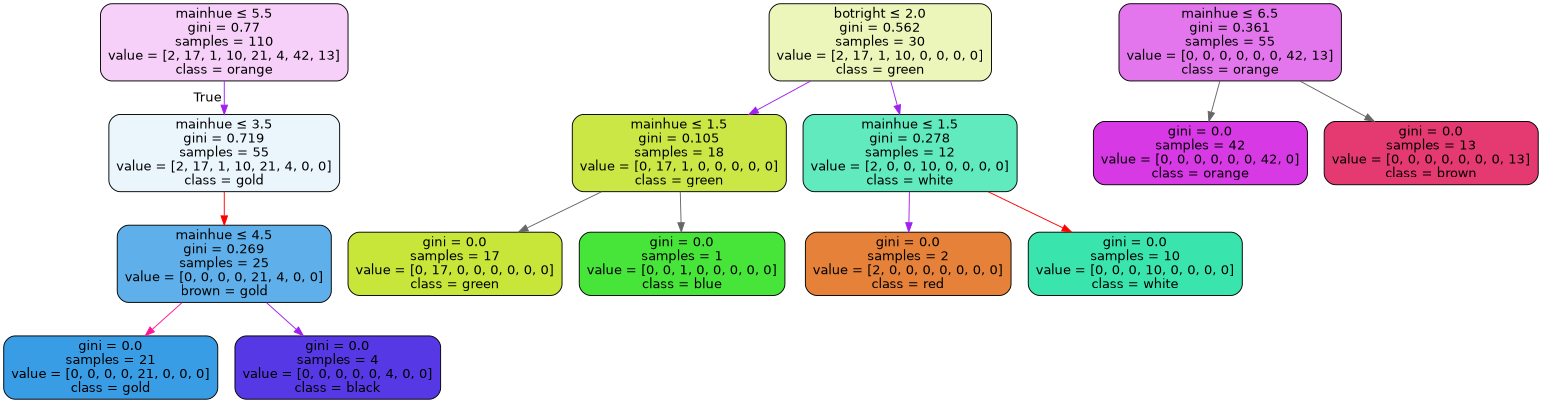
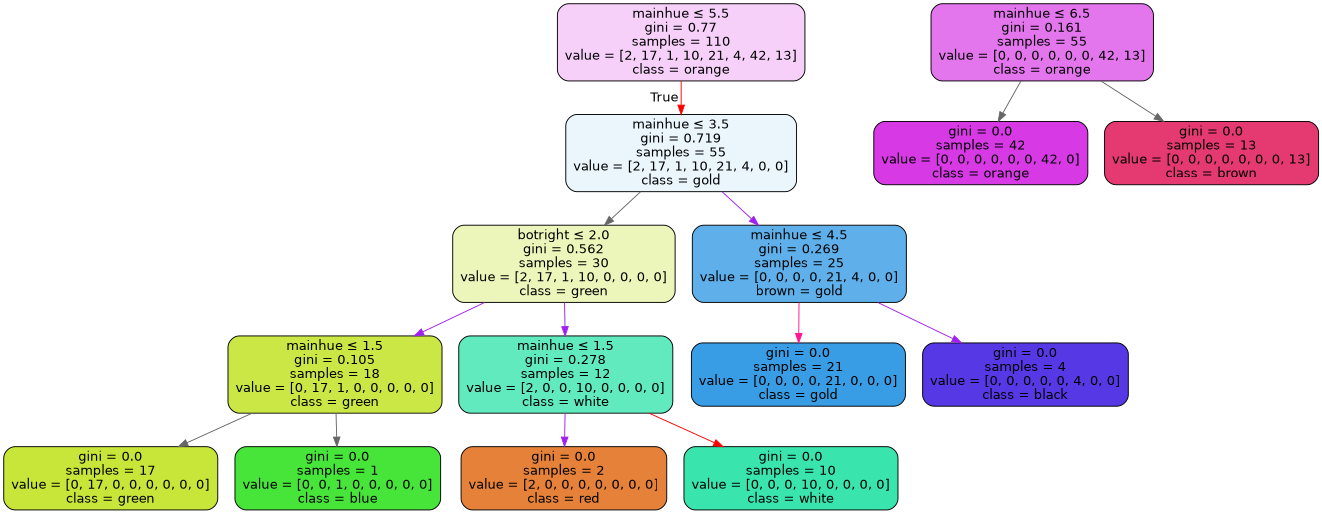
(1230, 28) -> (1042, 28)
(224, 93) -> (681, 93)
(224, 204) -> (737, 205)
none -> (626, 205)
